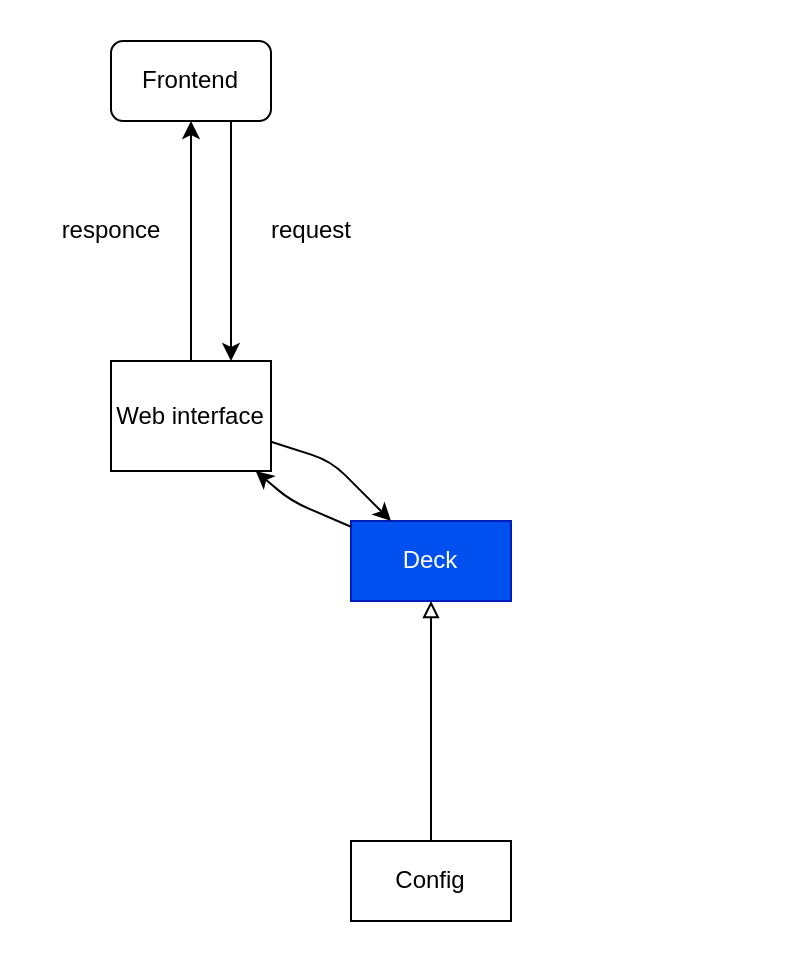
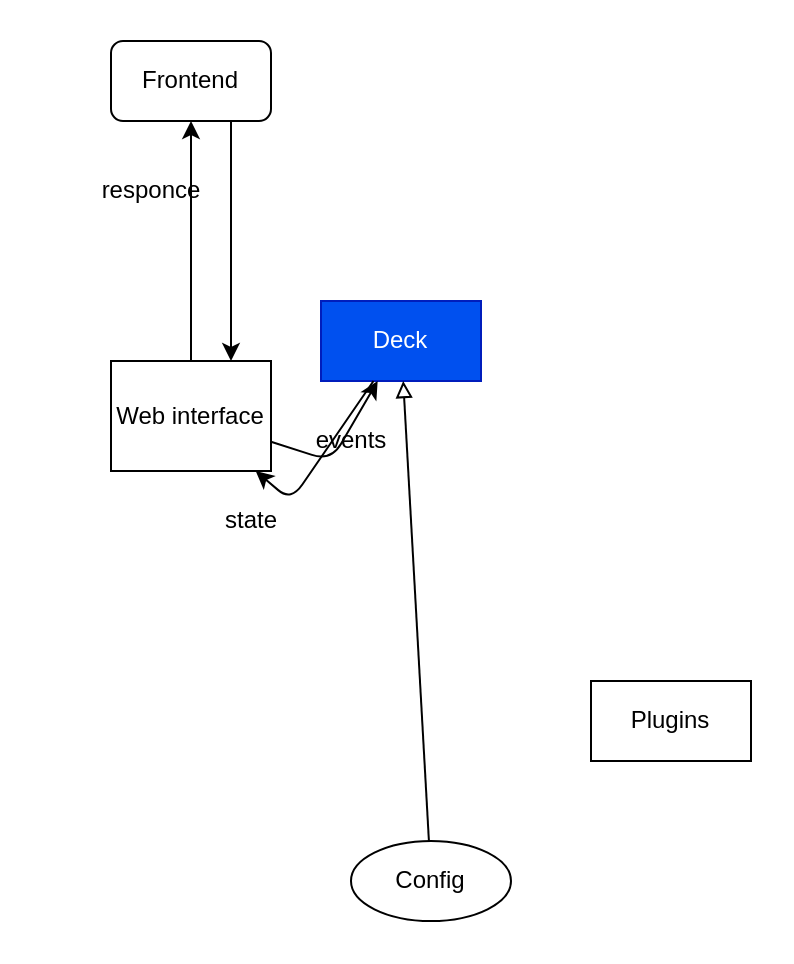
(111, 231) -> (151, 191)
(311, 231) -> none
none -> (351, 441)
none -> (251, 521)
(431, 561) -> (401, 341)
none -> (671, 721)
(431, 881) -> (431, 881)
